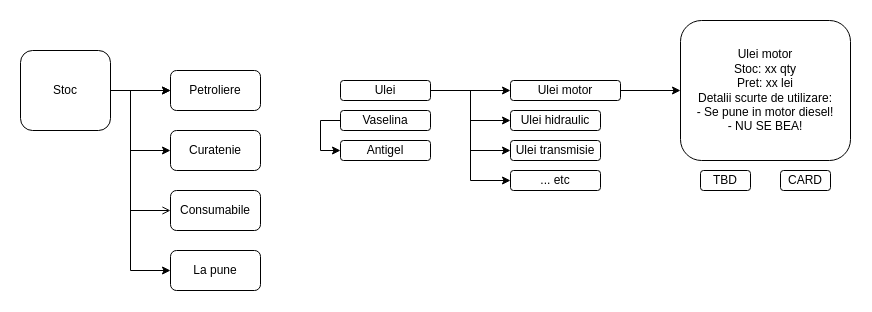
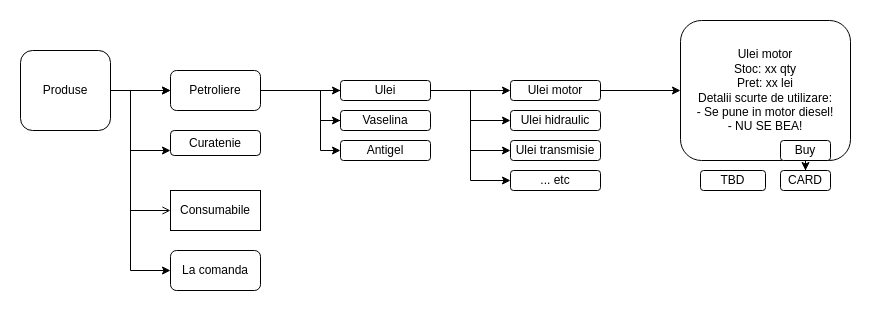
(66, 91) -> (66, 91)
none -> (289, 91)
(566, 91) -> (556, 91)
none -> (321, 105)
(216, 151) -> (216, 143)
none -> (806, 151)
none -> (806, 155)
(726, 181) -> (733, 181)
(216, 211) -> (216, 211)
(216, 271) -> (216, 271)
